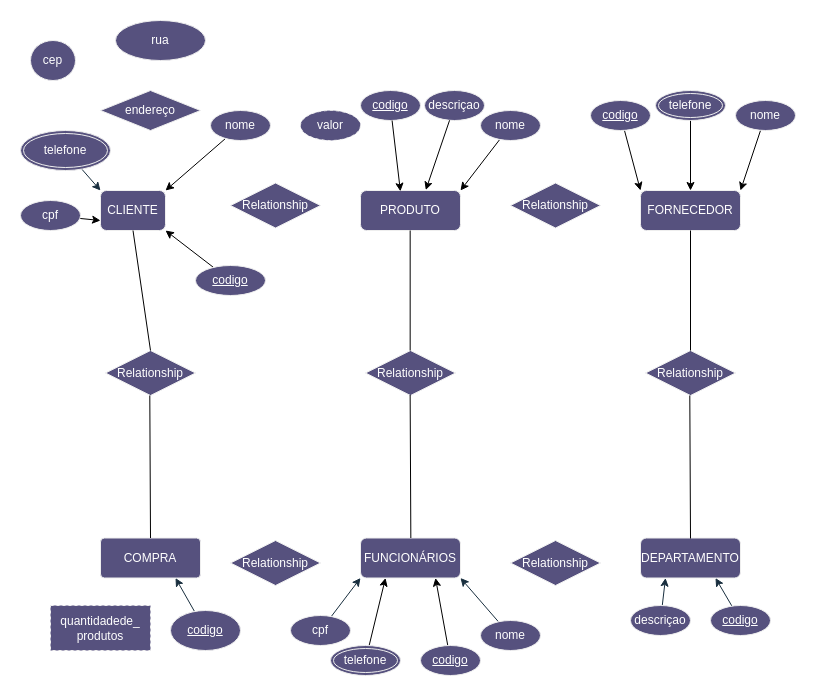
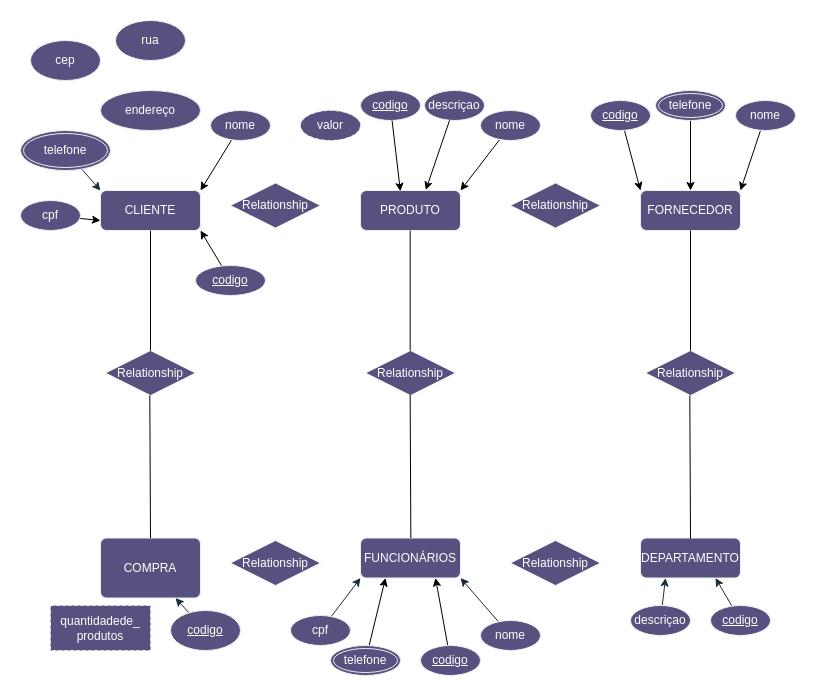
(161, 41) -> (151, 41)
(53, 61) -> (66, 61)
(151, 111) -> (151, 111)
(133, 211) -> (151, 211)
(151, 558) -> (151, 568)
